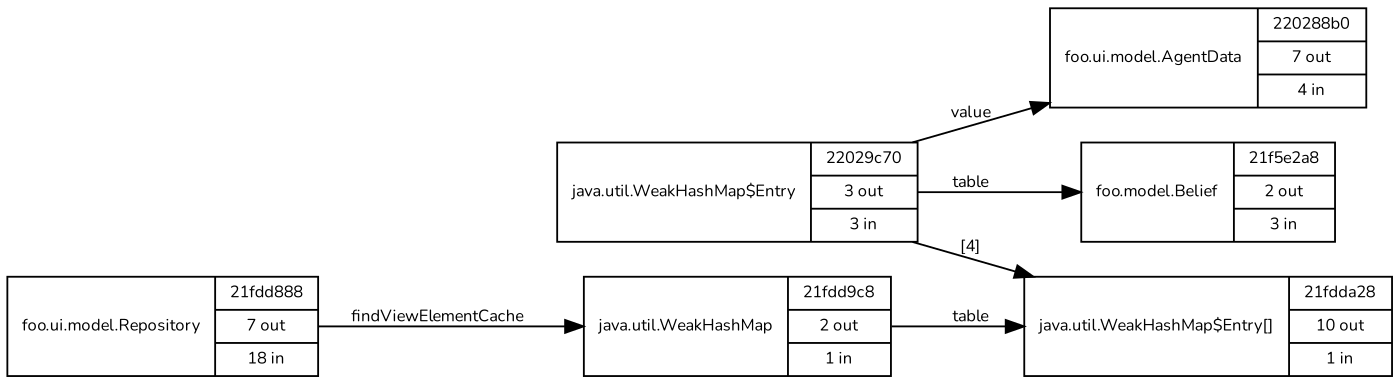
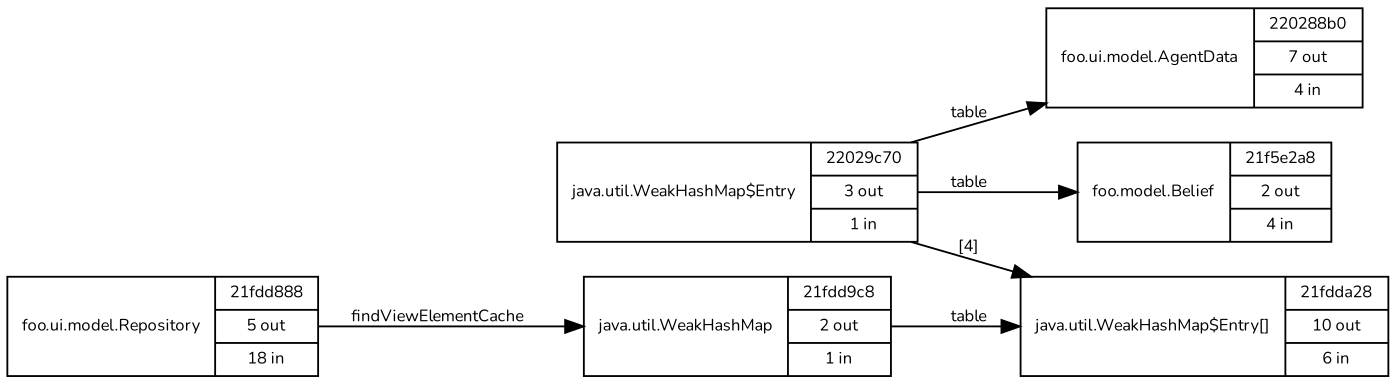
(971, 113) -> (969, 113)
(864, 224) -> (864, 224)
(1284, 224) -> (1281, 224)
(267, 325) -> (267, 325)
(1341, 359) -> (1337, 359)
